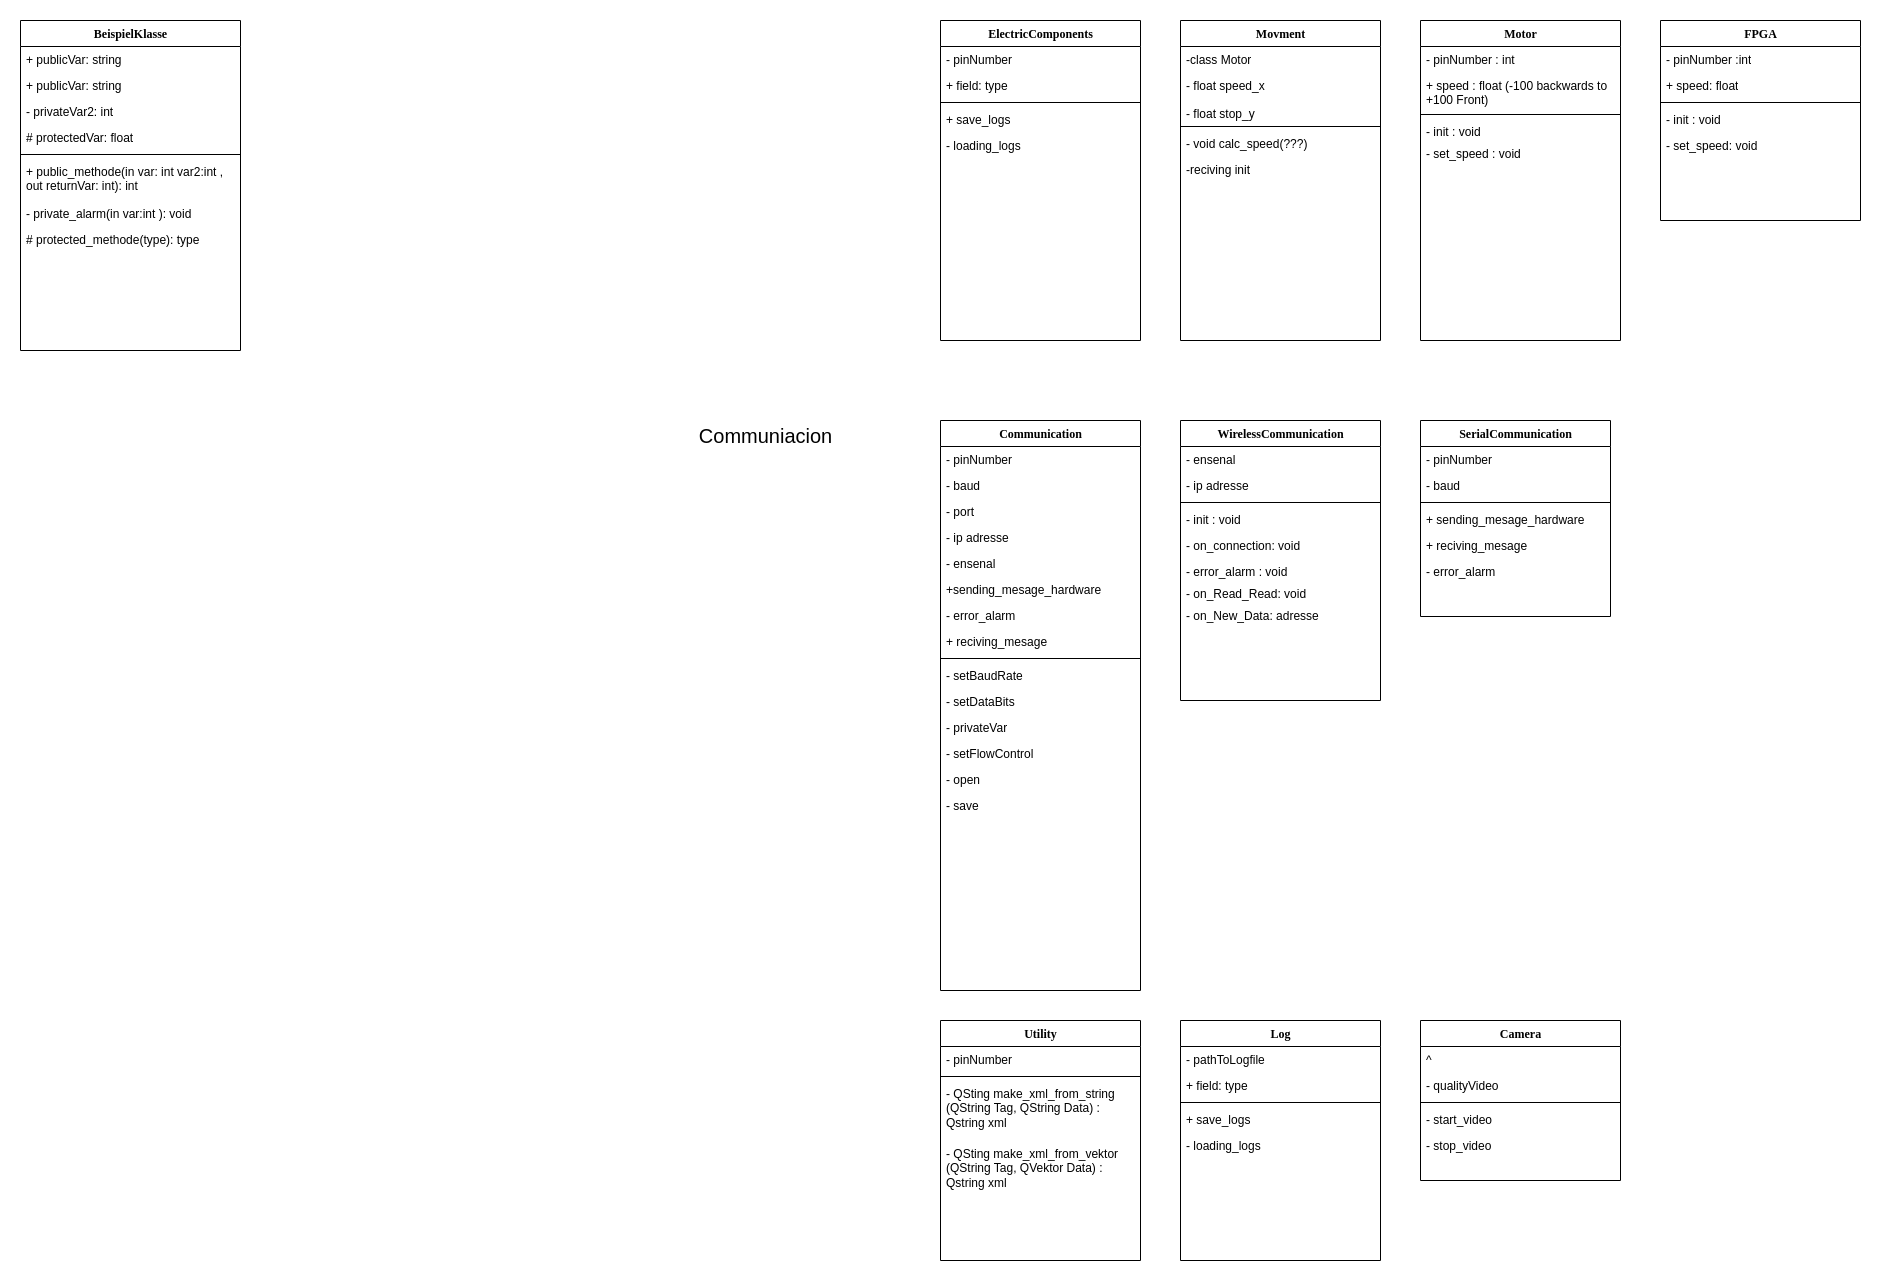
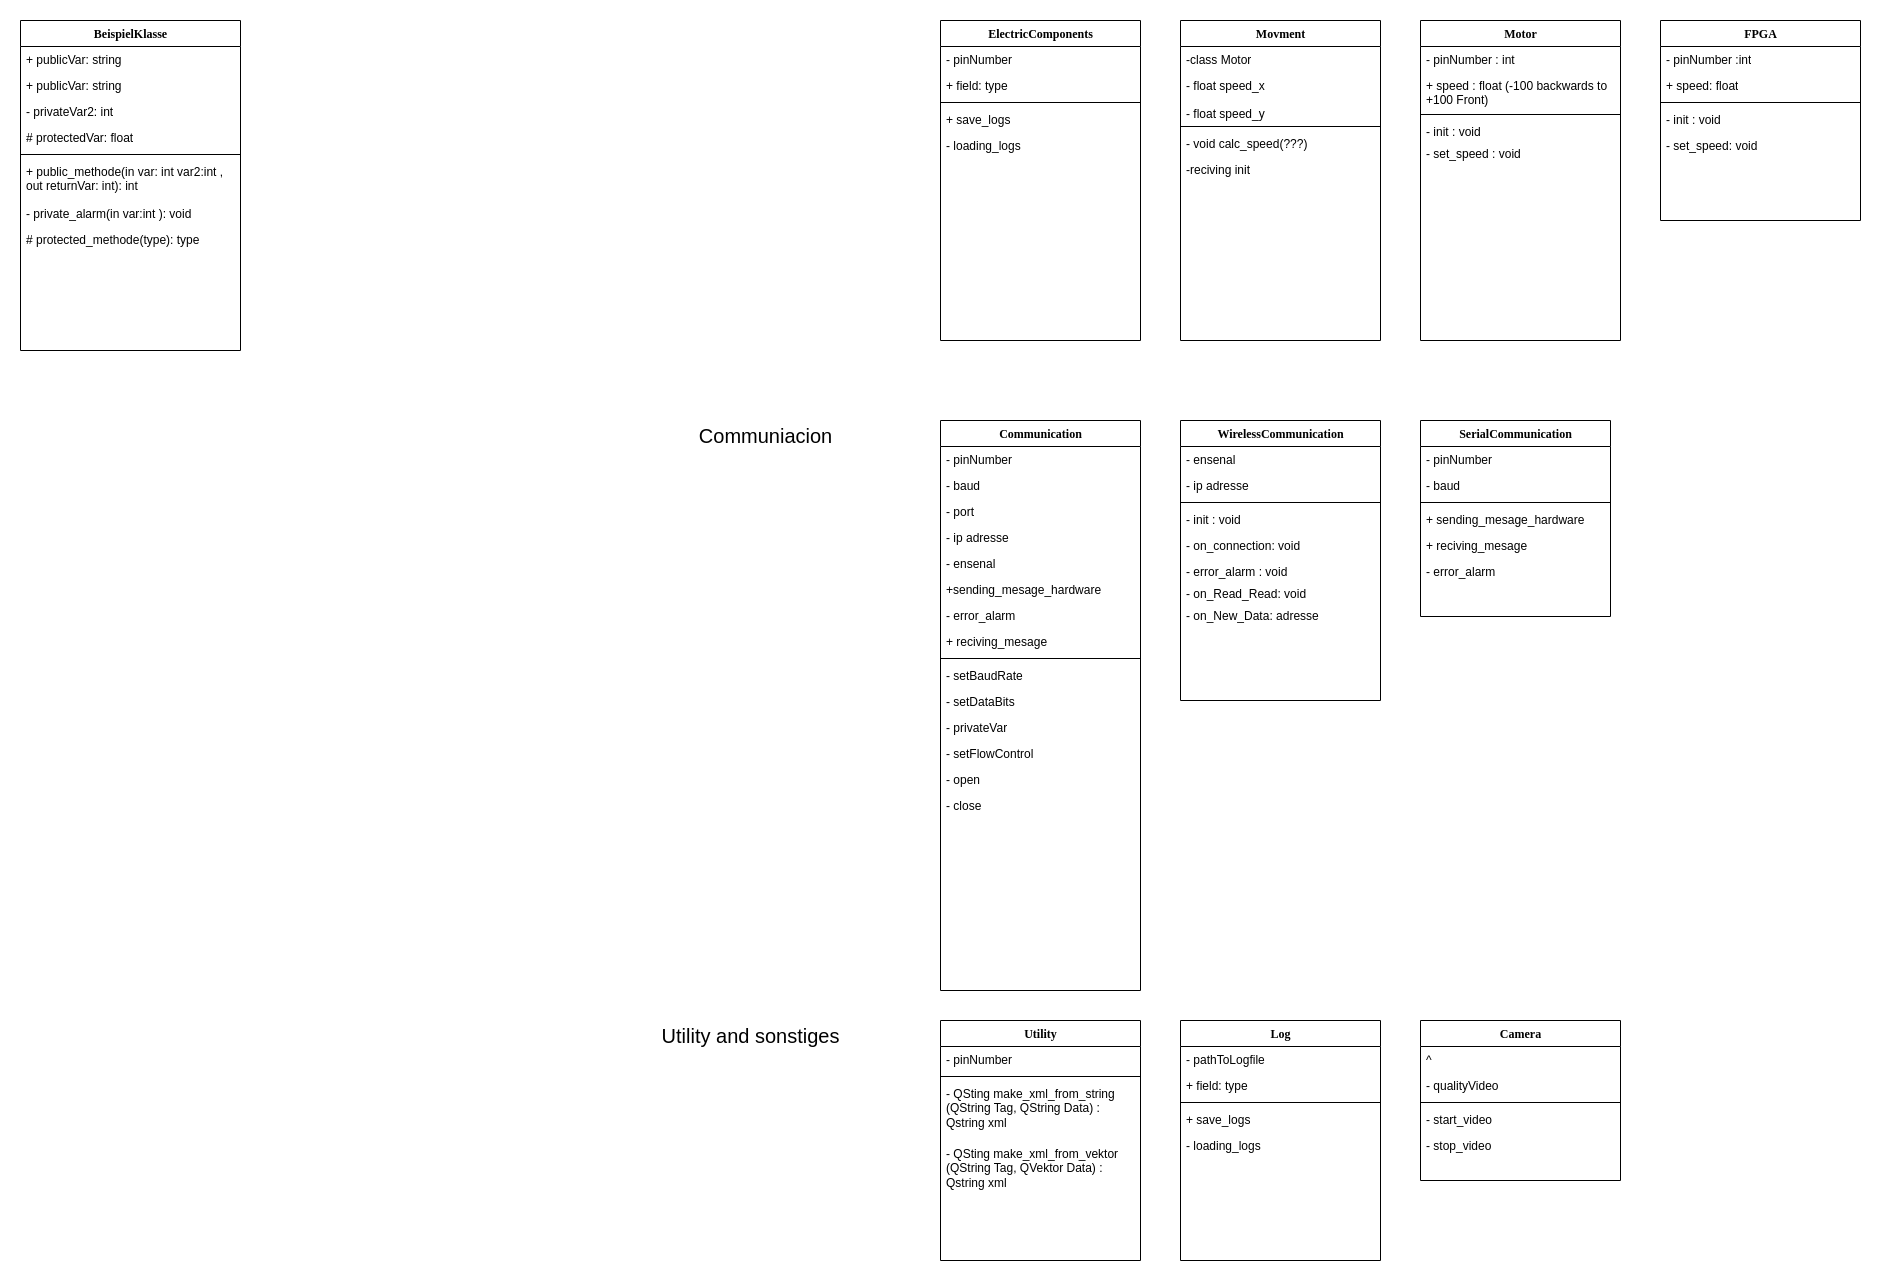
(1229, 115) -> (1232, 115)
(965, 807) -> (967, 807)
none -> (751, 1036)
